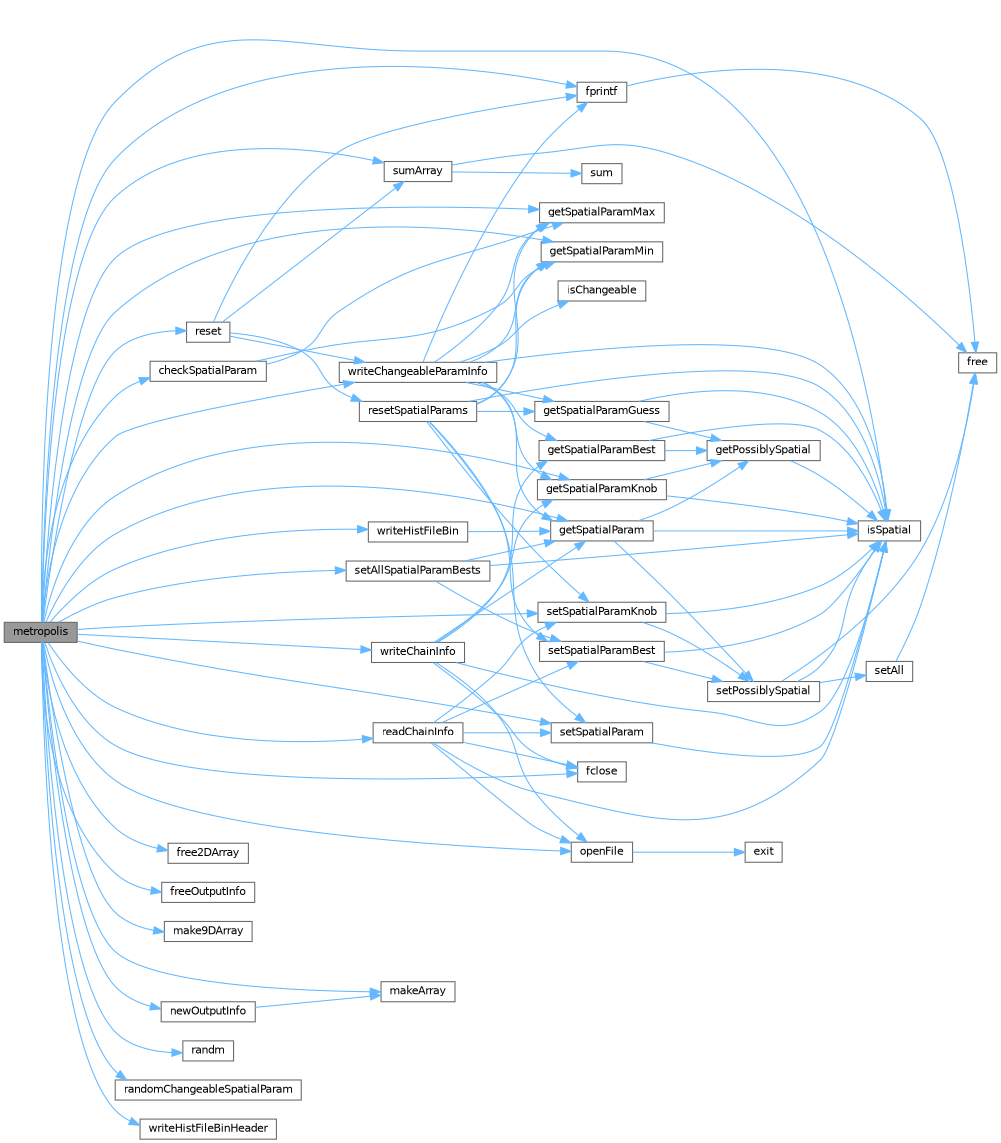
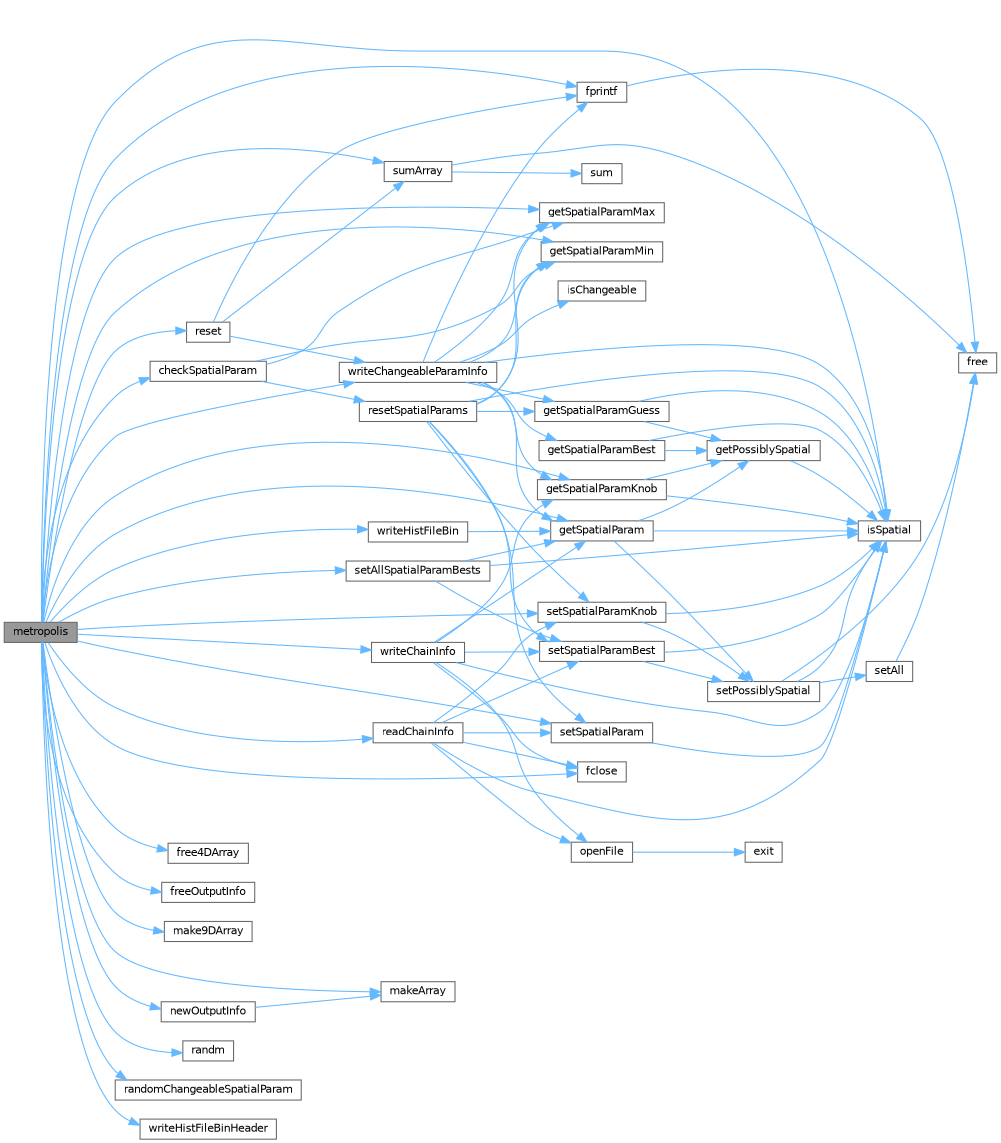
(311, 359) -> (289, 387)
(508, 566) -> (497, 652)
(256, 823) -> none
(208, 853) -> (208, 853)
